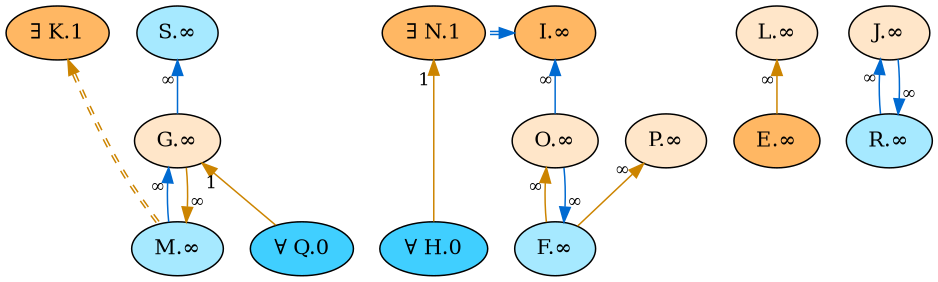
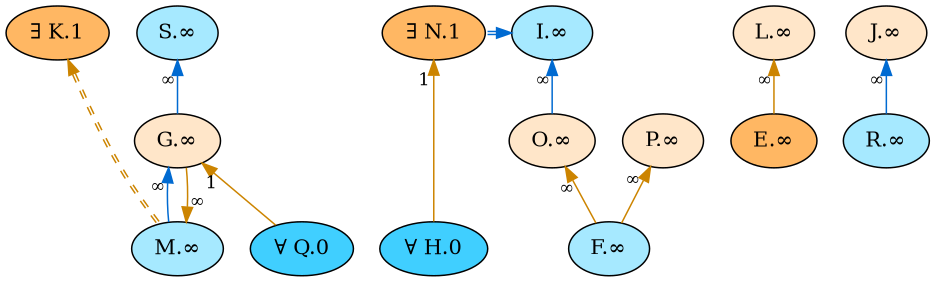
(555, 33) -> (552, 33)
(899, 79) -> none
(565, 187) -> none
